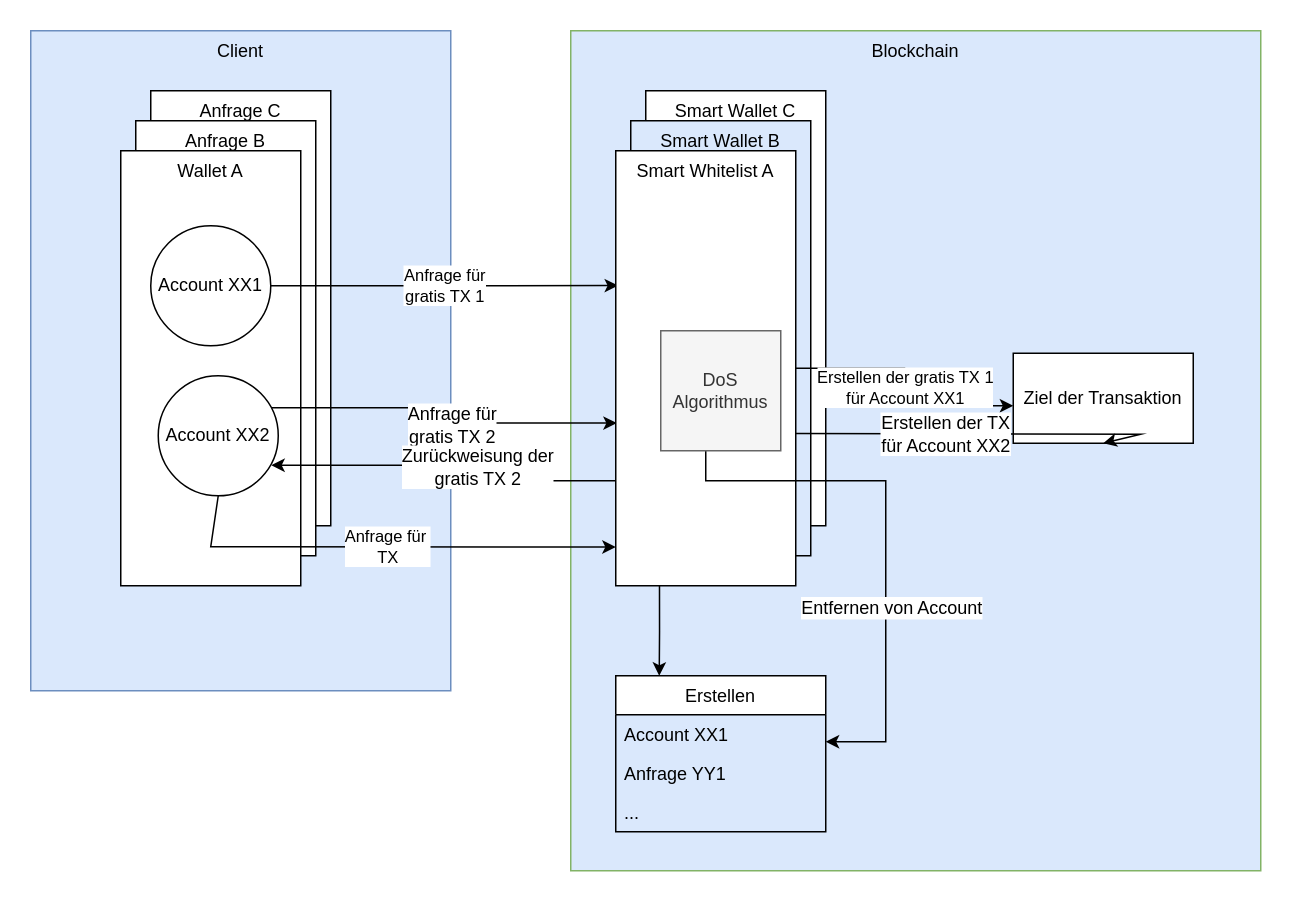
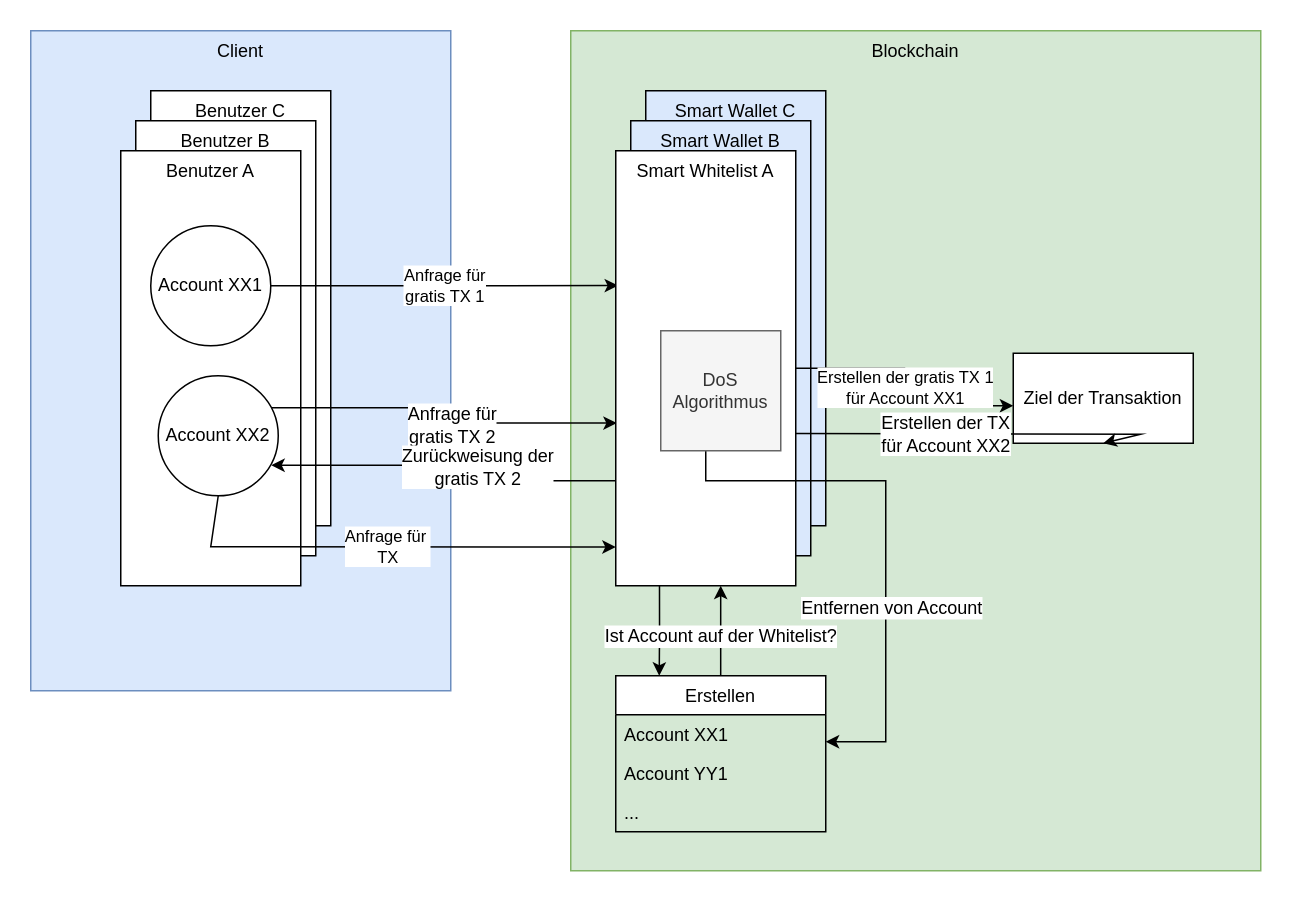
(241, 112) -> (241, 112)
(736, 112) -> (736, 112)
(226, 142) -> (226, 142)
(211, 172) -> (211, 172)
(916, 451) -> (916, 451)
none -> (721, 636)
(677, 774) -> (677, 774)
